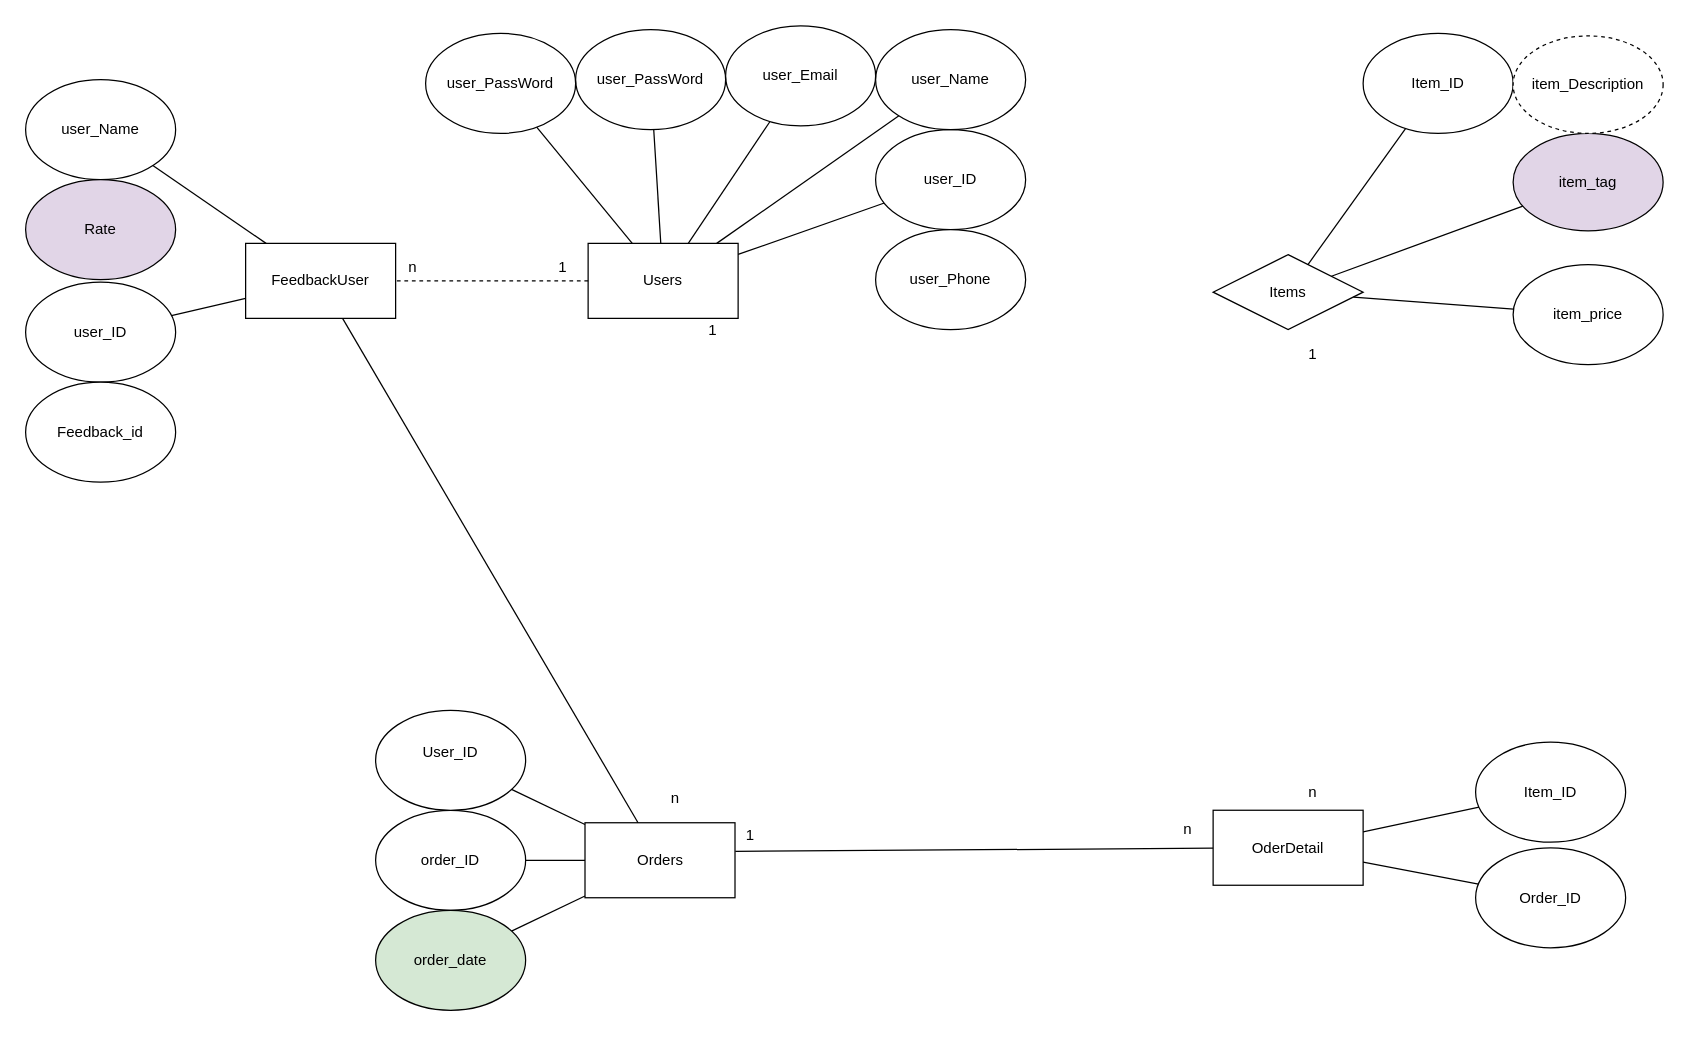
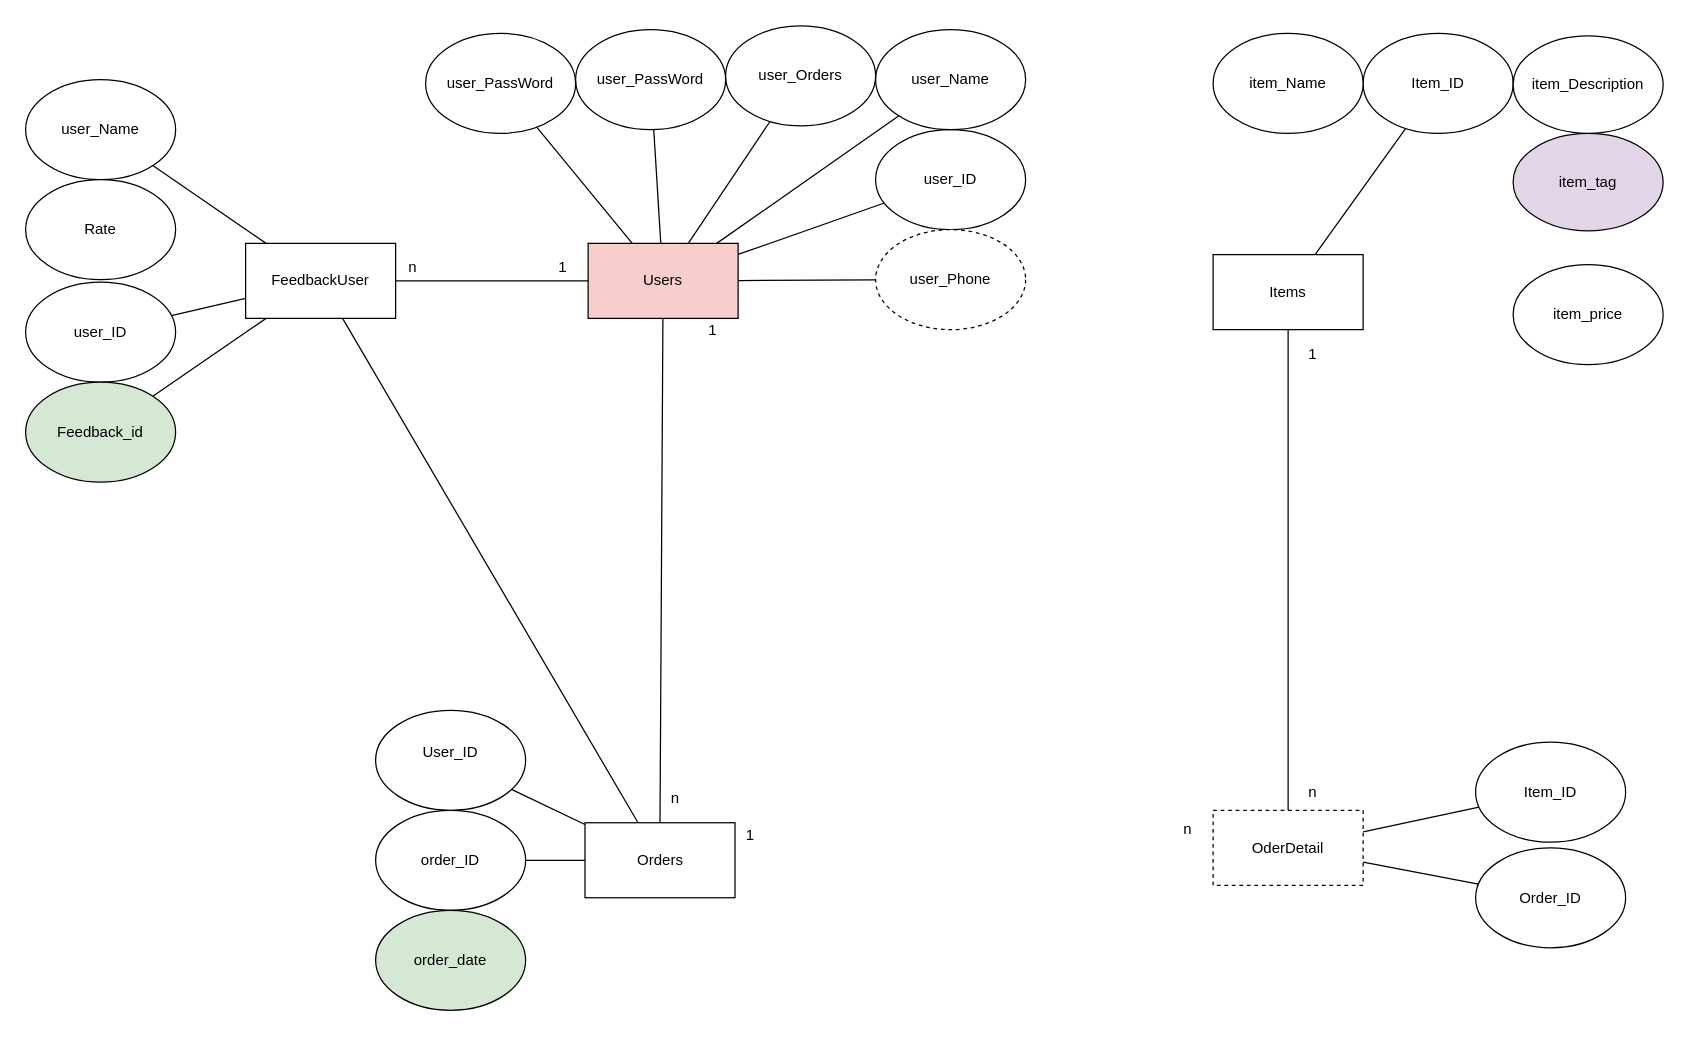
(801, 76) -> (801, 76)
none -> (1288, 83)
(1588, 84) -> (1588, 84)
(101, 229) -> (101, 229)
(1427, 241) -> none
(951, 279) -> (951, 279)
none -> (806, 280)
(491, 281) -> (491, 281)
(663, 281) -> (663, 281)
(1288, 292) -> (1288, 292)
(1433, 303) -> none
none -> (210, 357)
(101, 432) -> (101, 432)
none -> (661, 570)
none -> (1288, 570)
(1288, 848) -> (1288, 848)
(974, 850) -> none
(549, 913) -> none
